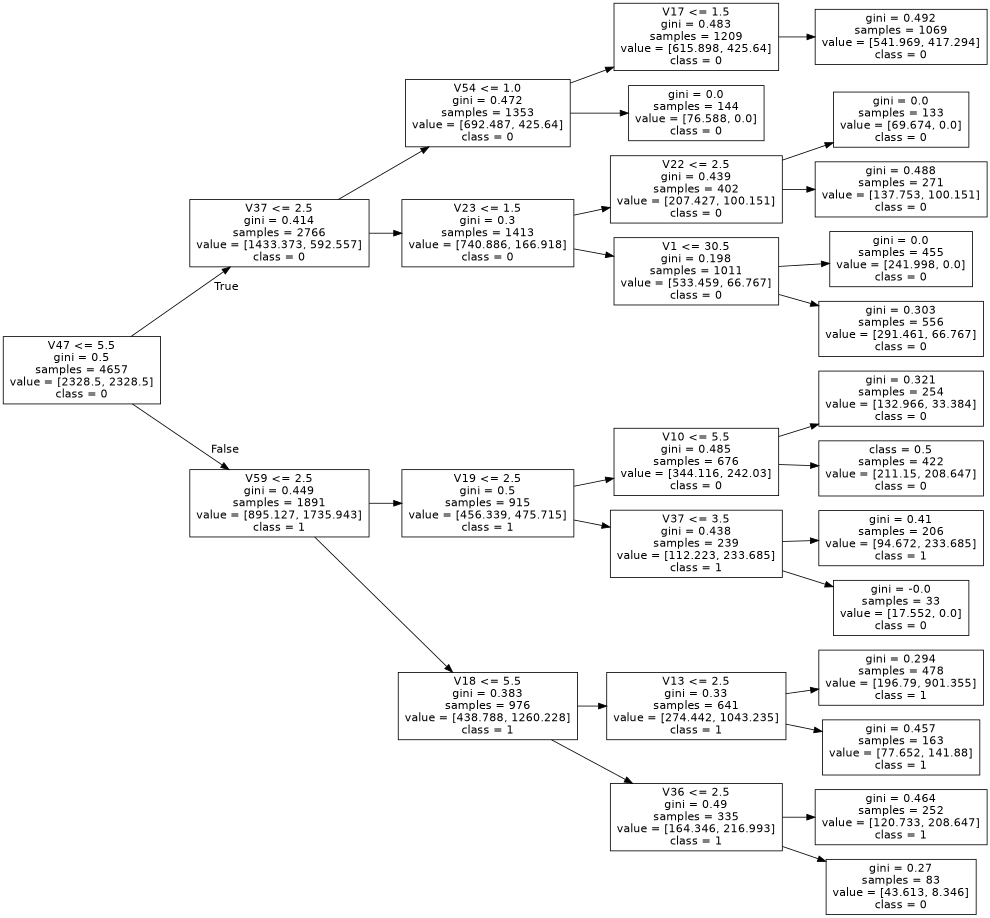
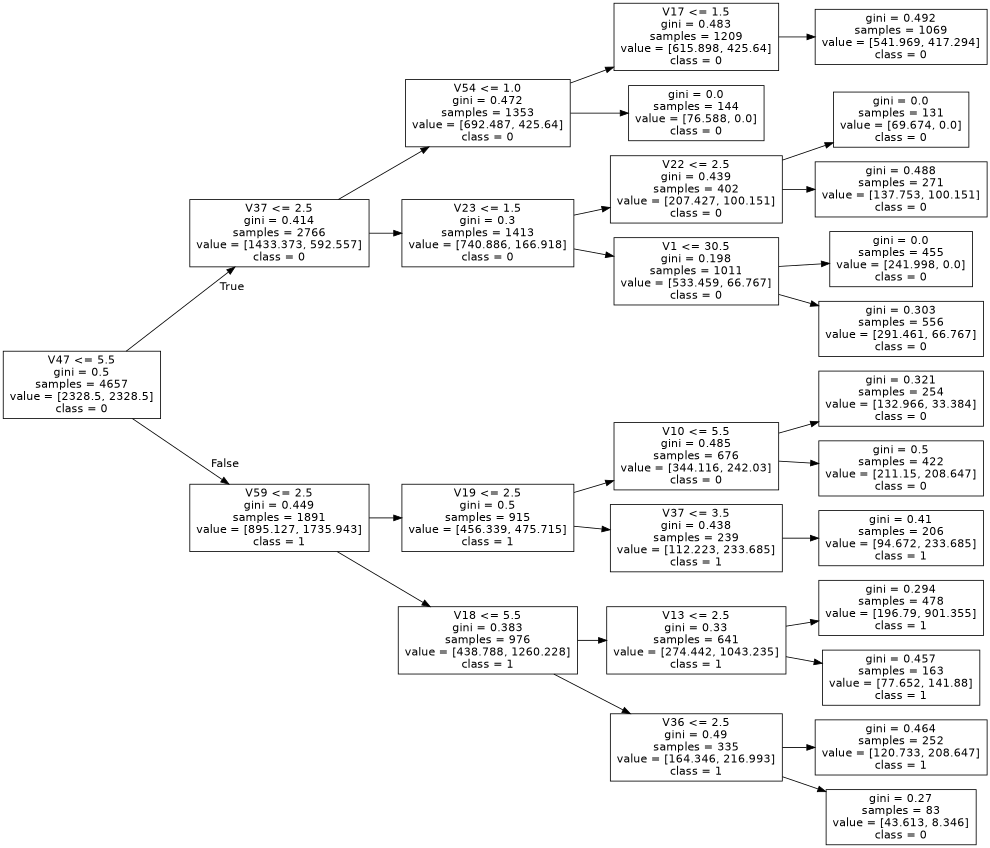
(901, 120) -> (901, 120)
(901, 468) -> (901, 468)
(901, 608) -> none
